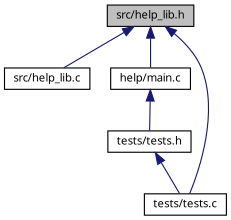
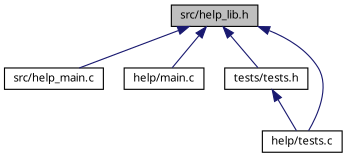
(47, 79) -> (54, 79)
(150, 116) -> (244, 52)
(185, 204) -> (302, 142)
